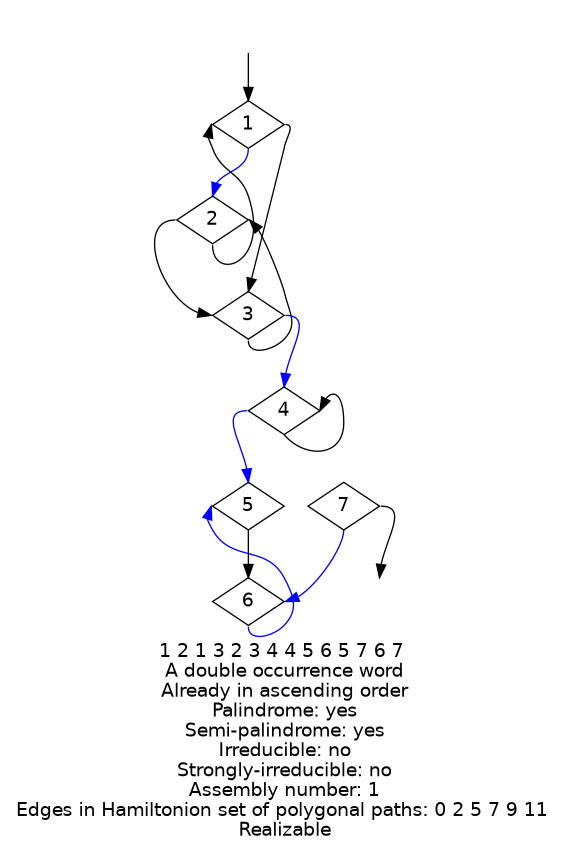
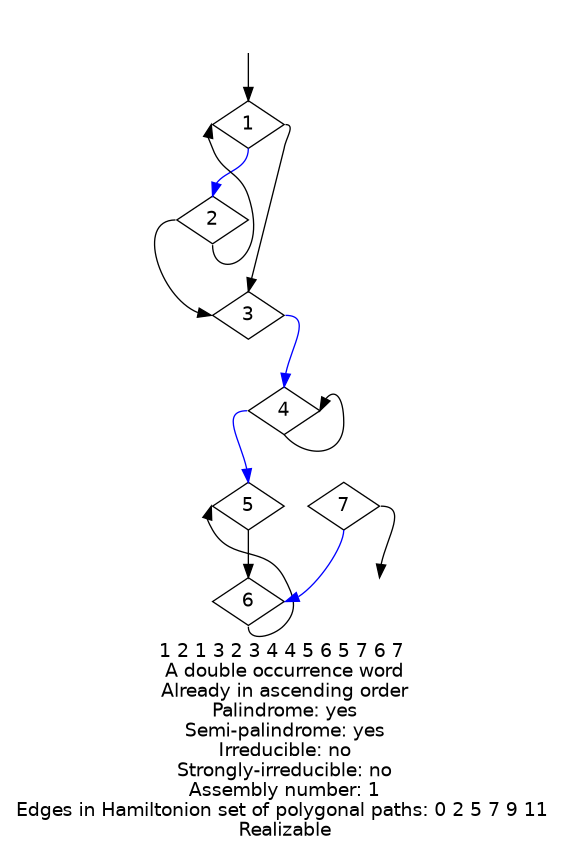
(288, 305) -> none
(283, 576) -> (283, 576)
